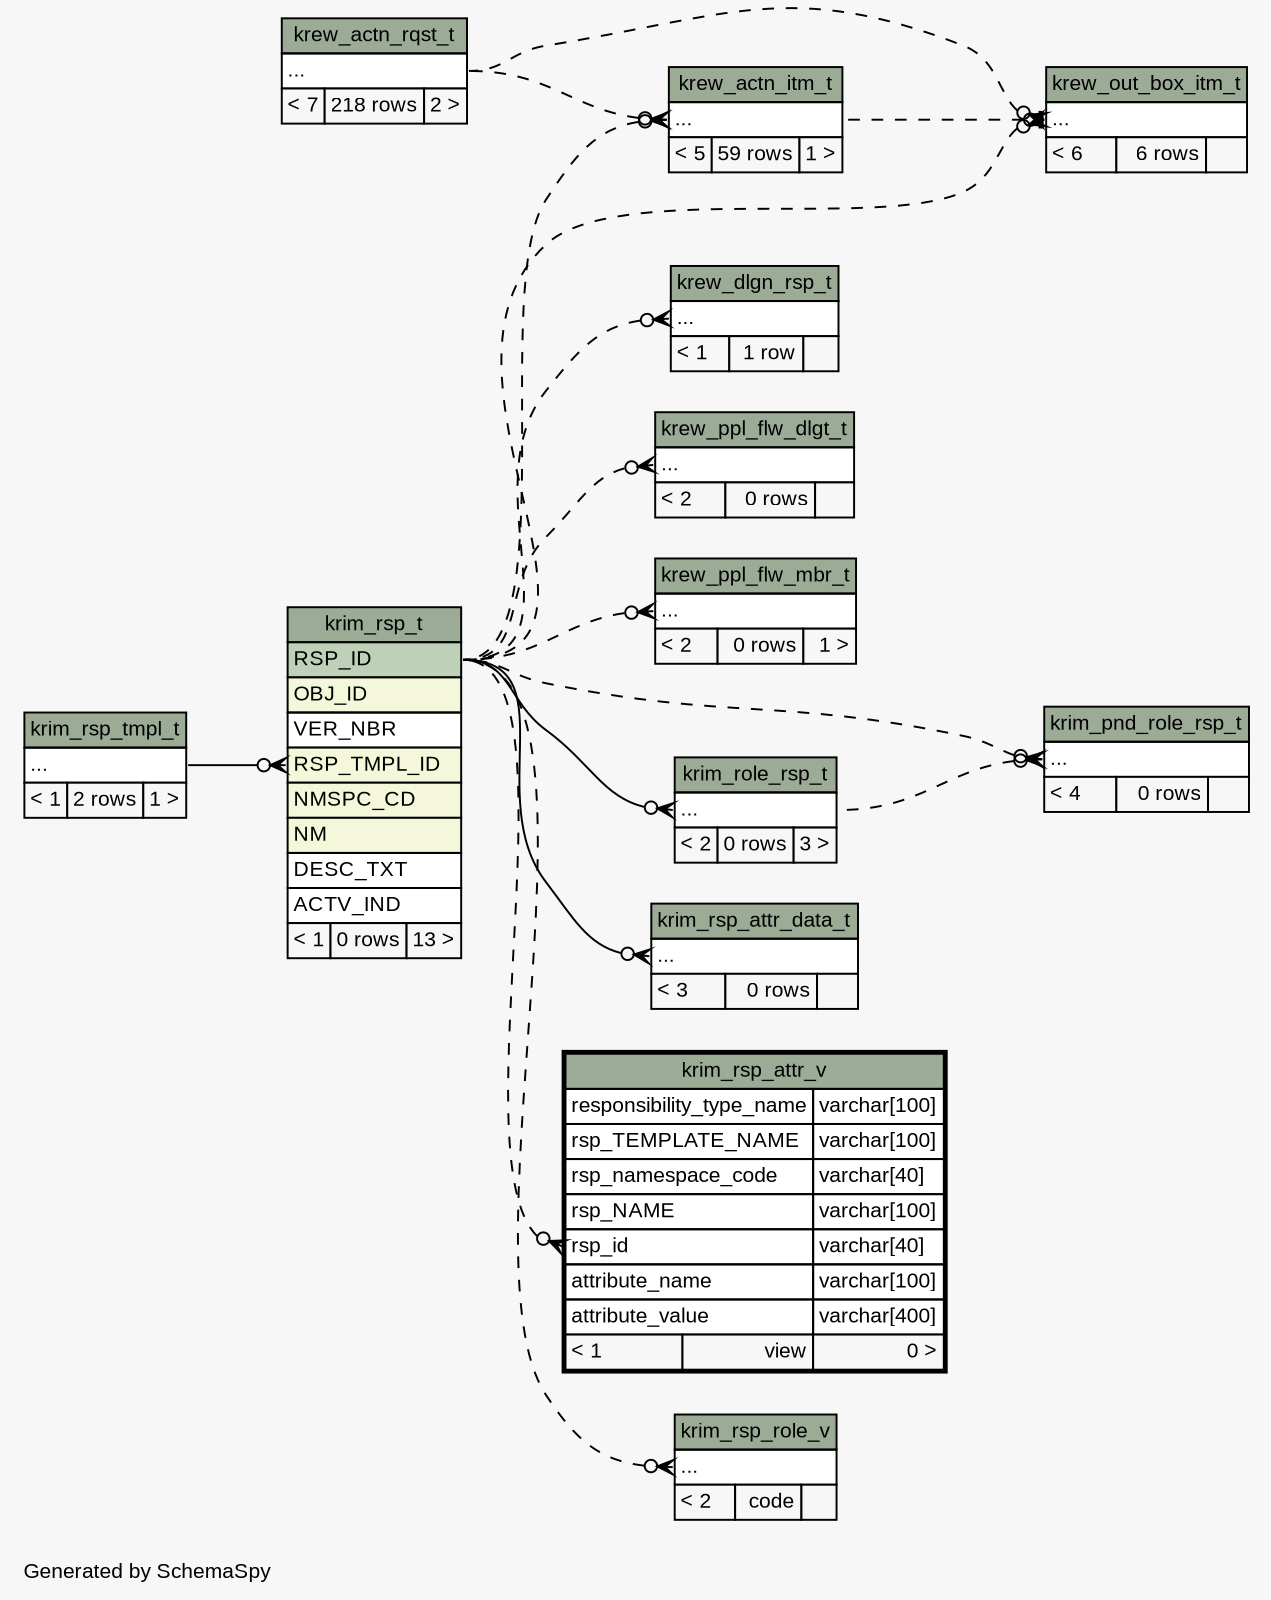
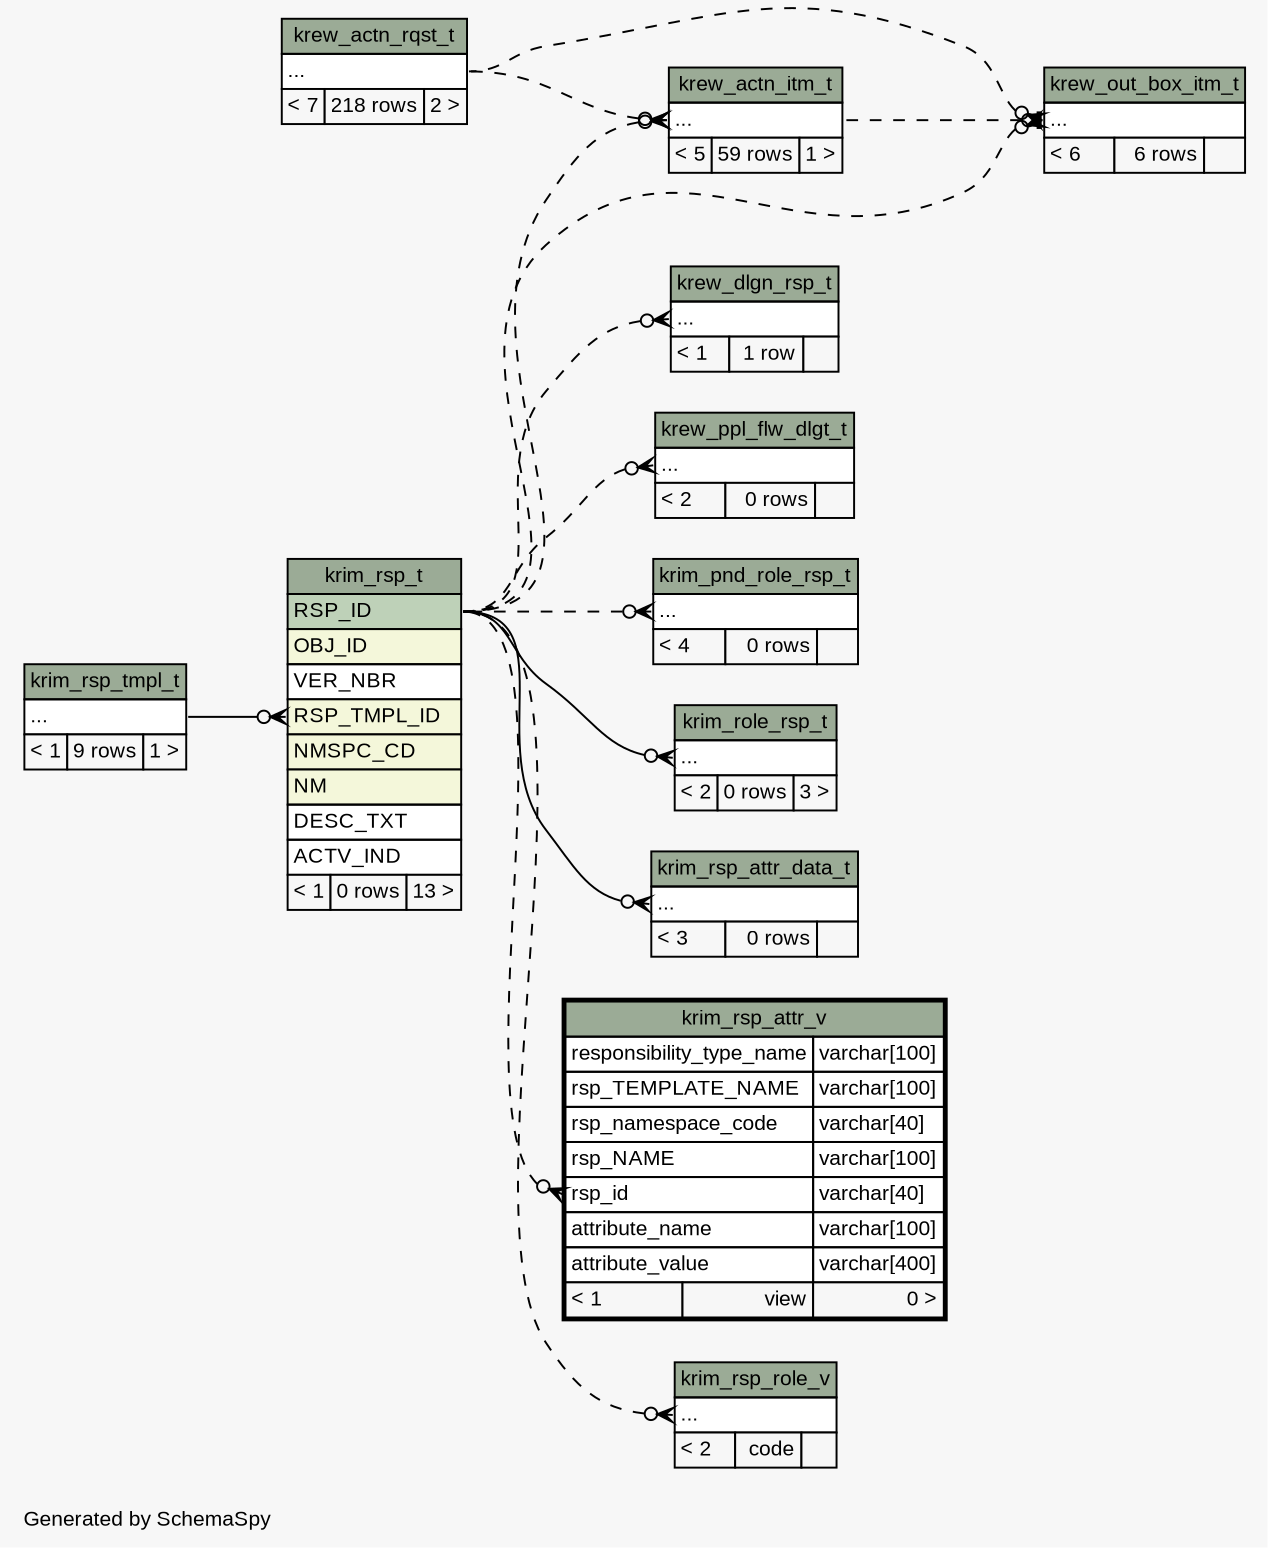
(755, 611) -> none
(928, 790) -> none
(105, 799) -> (105, 751)
